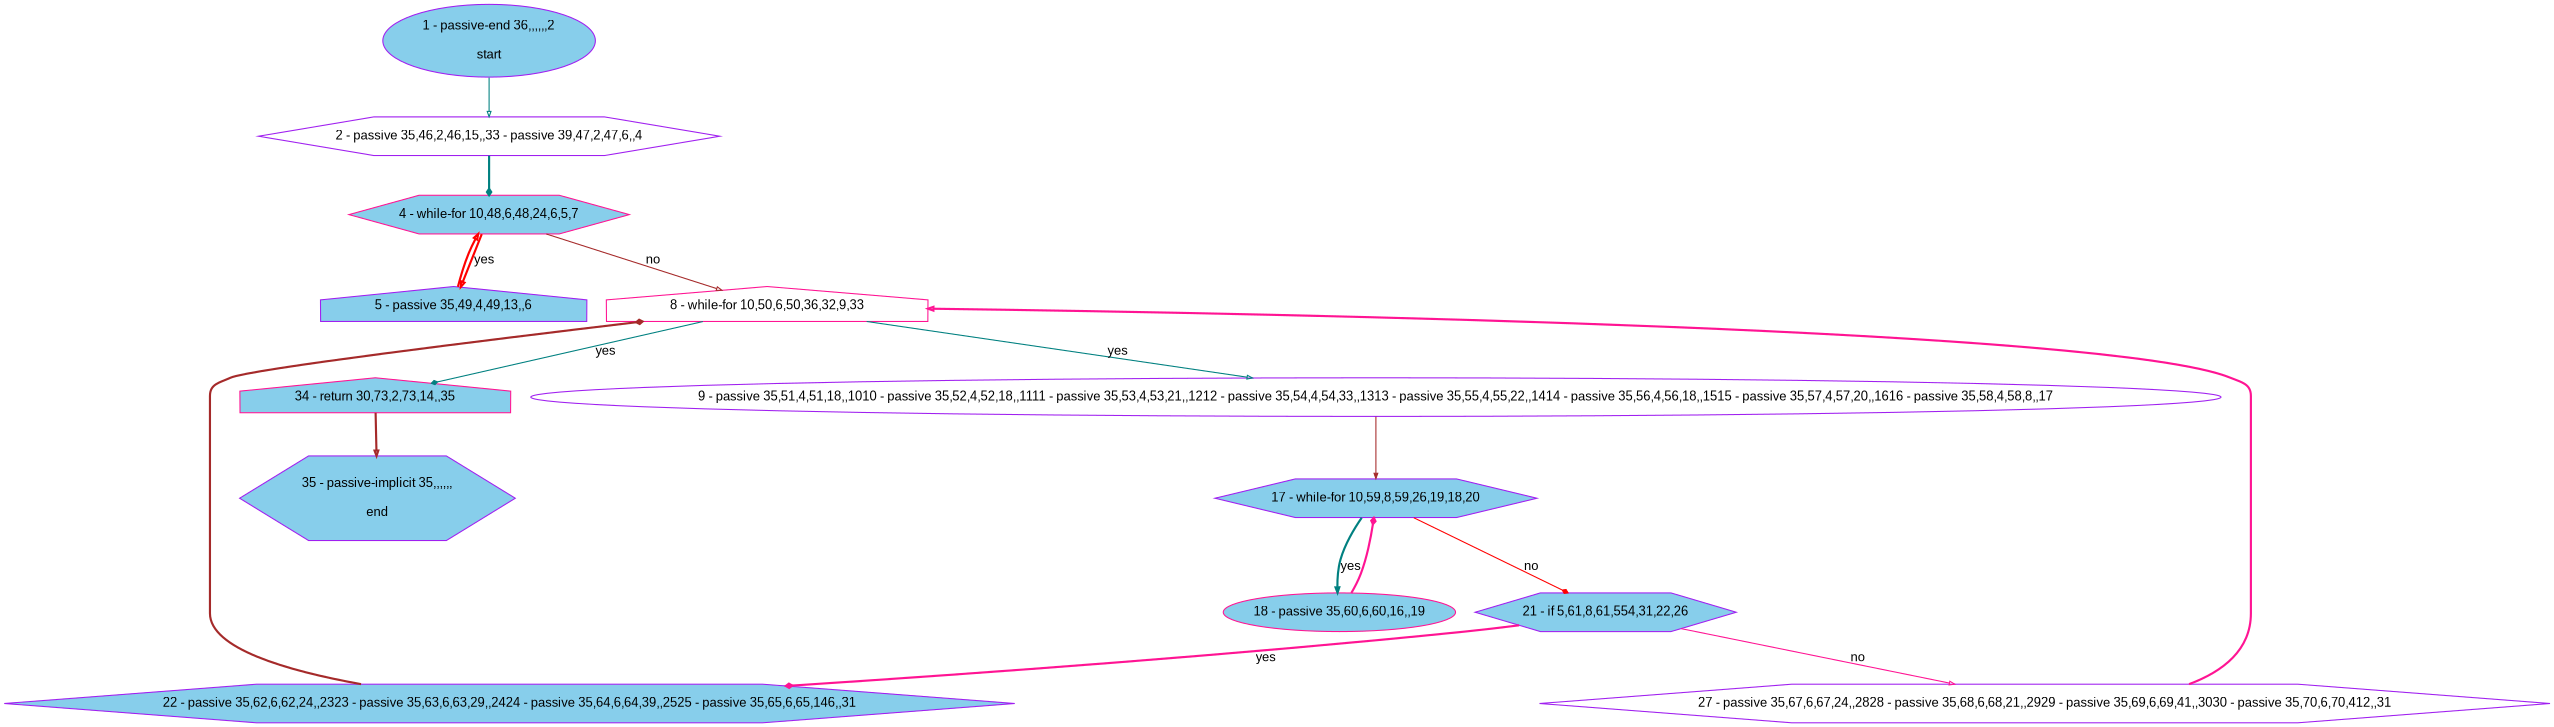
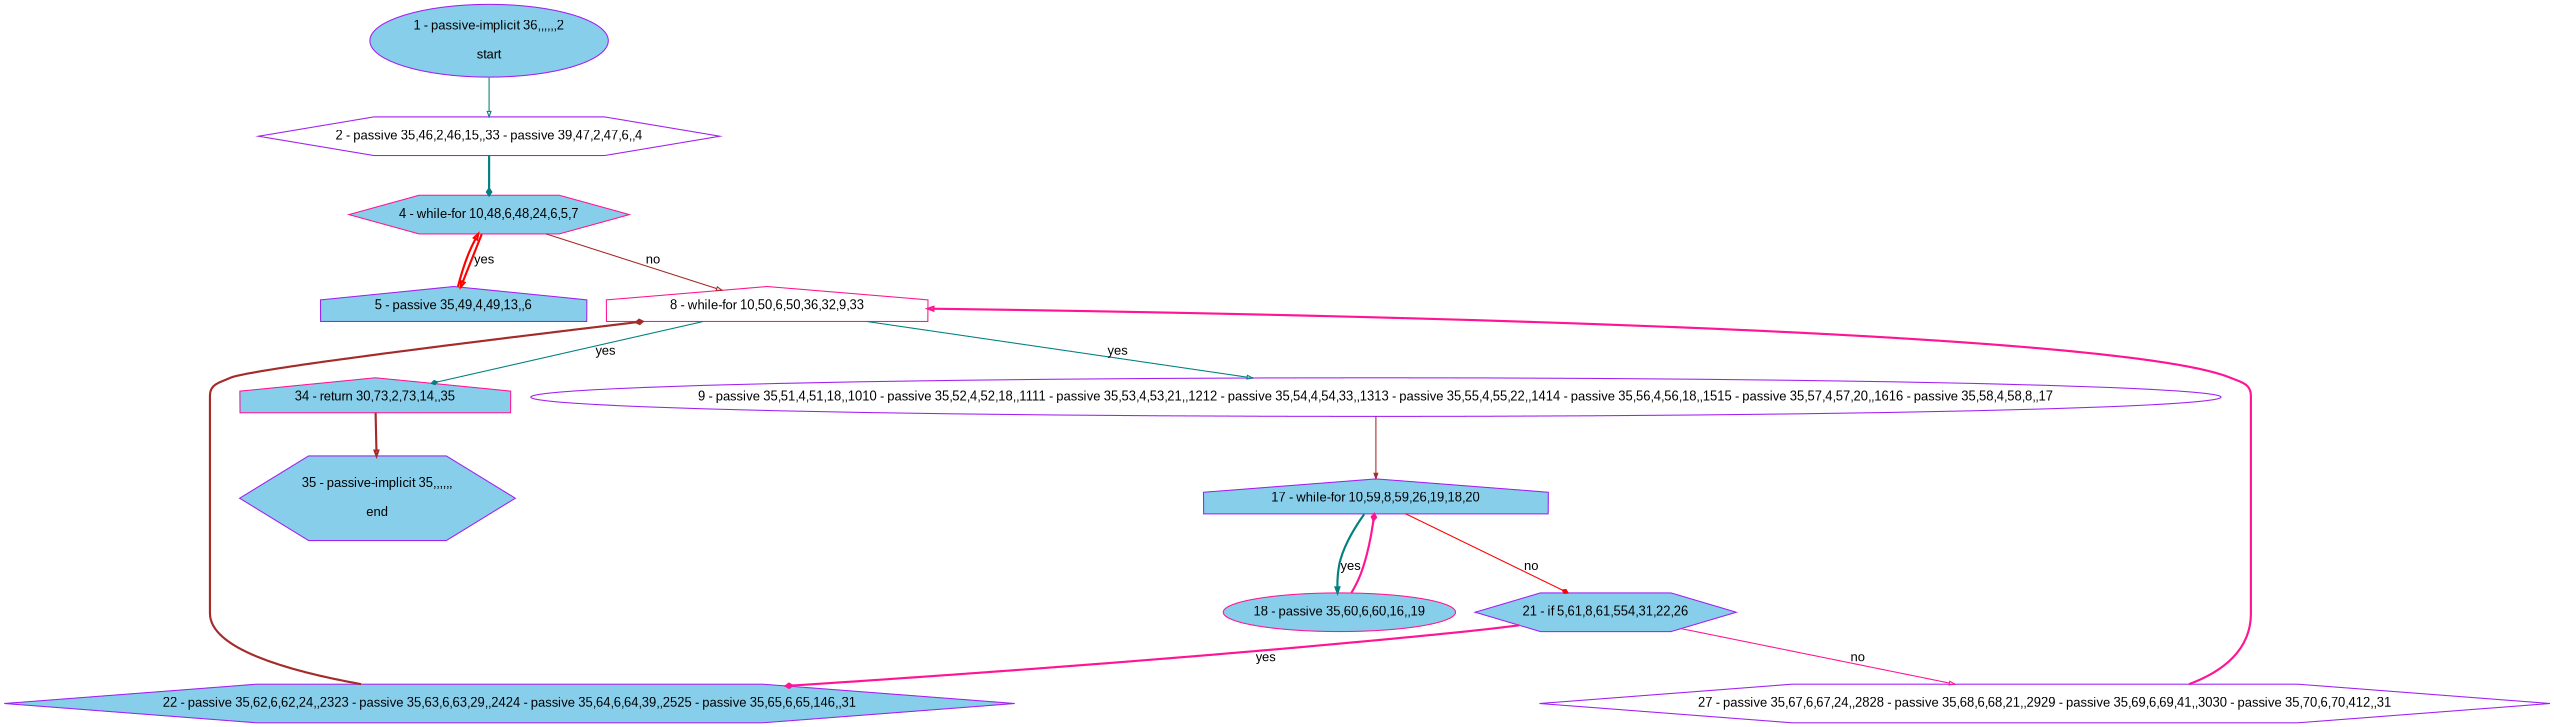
(489, 41) -> (489, 41)
(1376, 498) -> (1376, 498)
